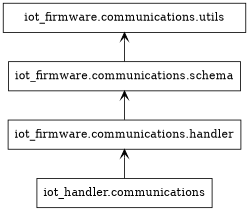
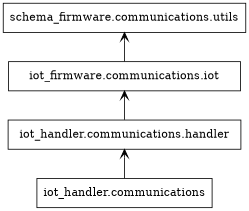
(125, 18) -> (125, 18)
(125, 76) -> (125, 76)
(125, 135) -> (125, 135)
